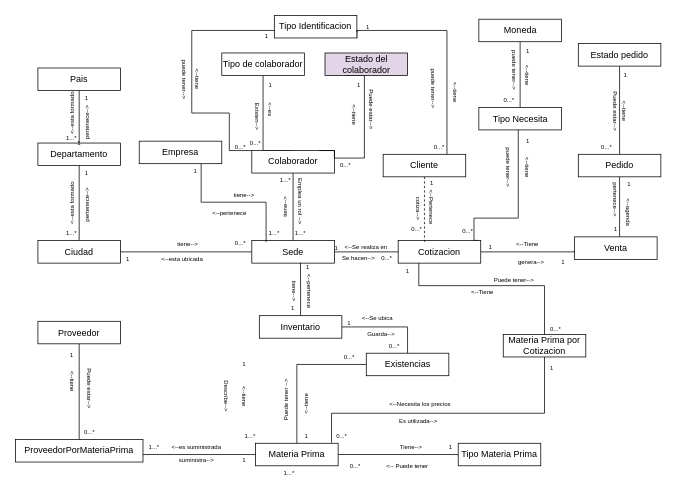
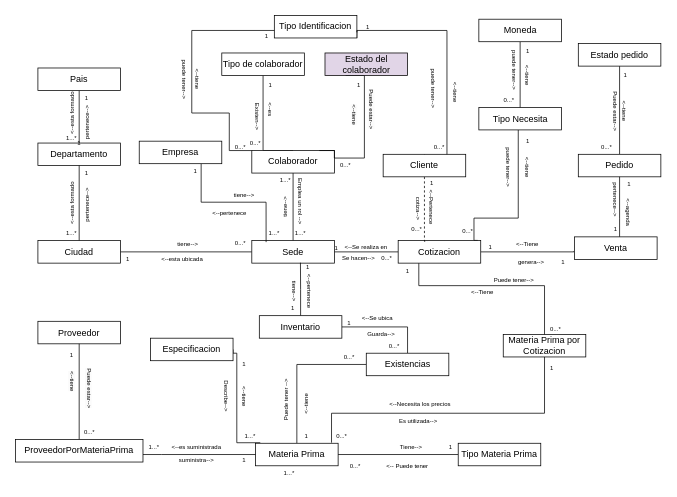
none -> (192, 349)
none -> (237, 406)
